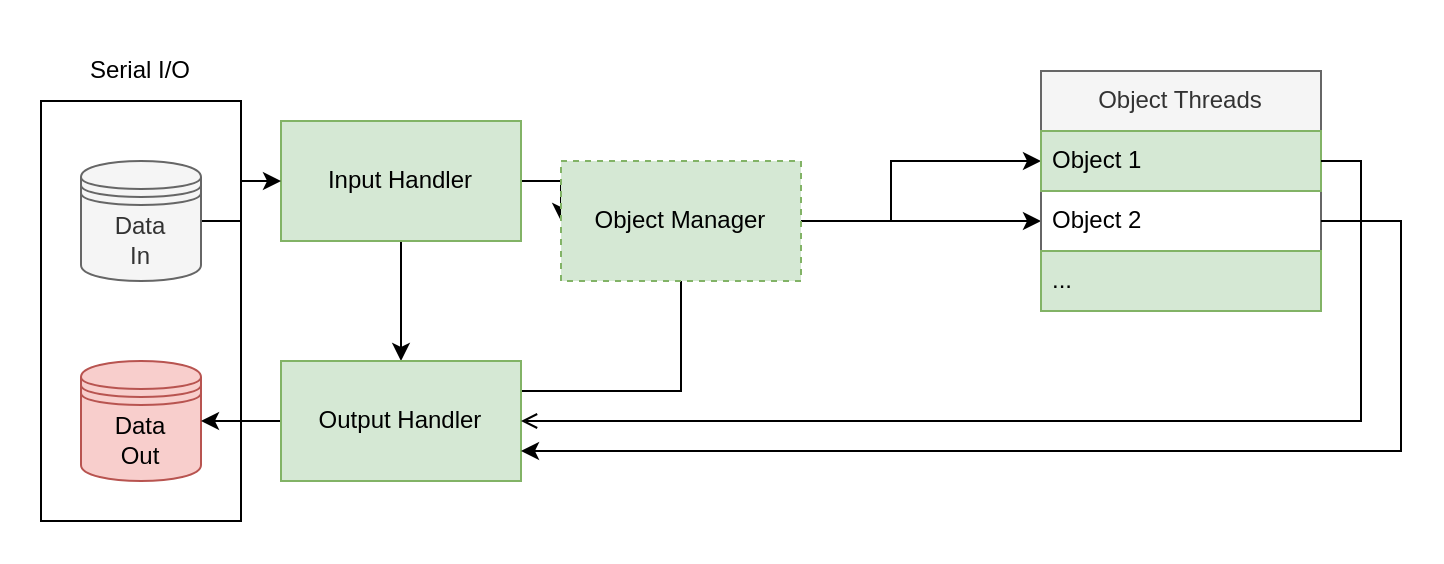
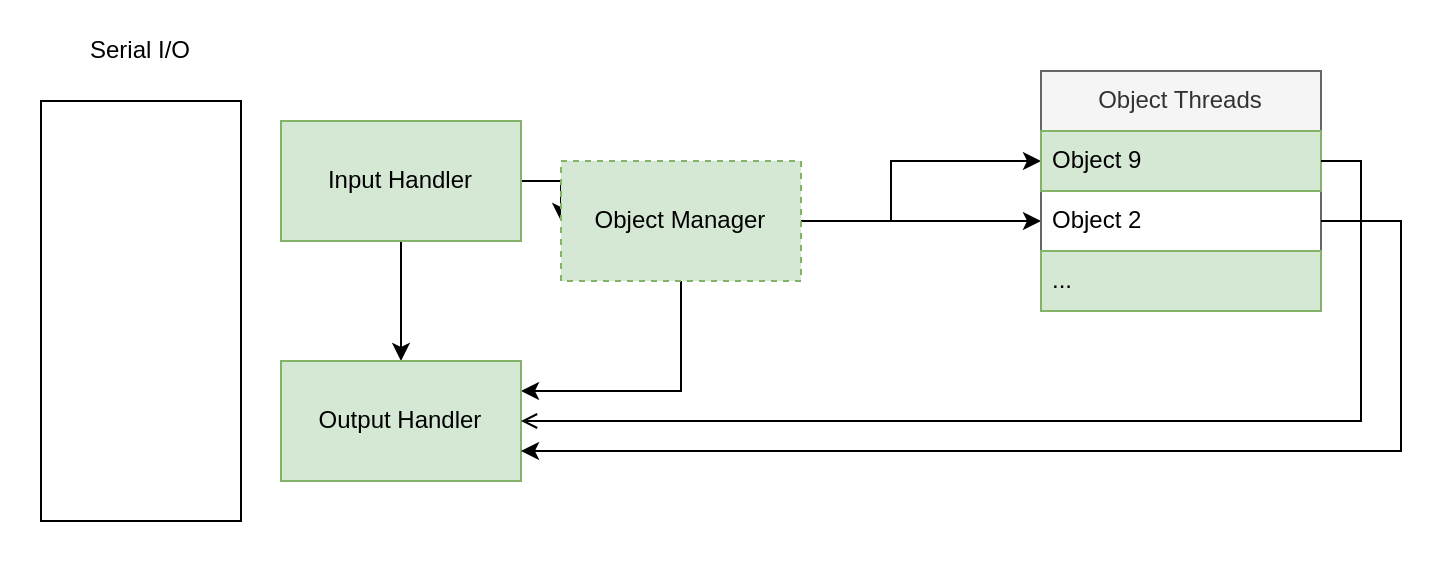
(141, 71) -> (141, 51)
(1104, 161) -> (1104, 161)
(141, 221) -> none
(222, 221) -> none
(530, 391) -> (536, 391)
(141, 421) -> none
(248, 421) -> none
